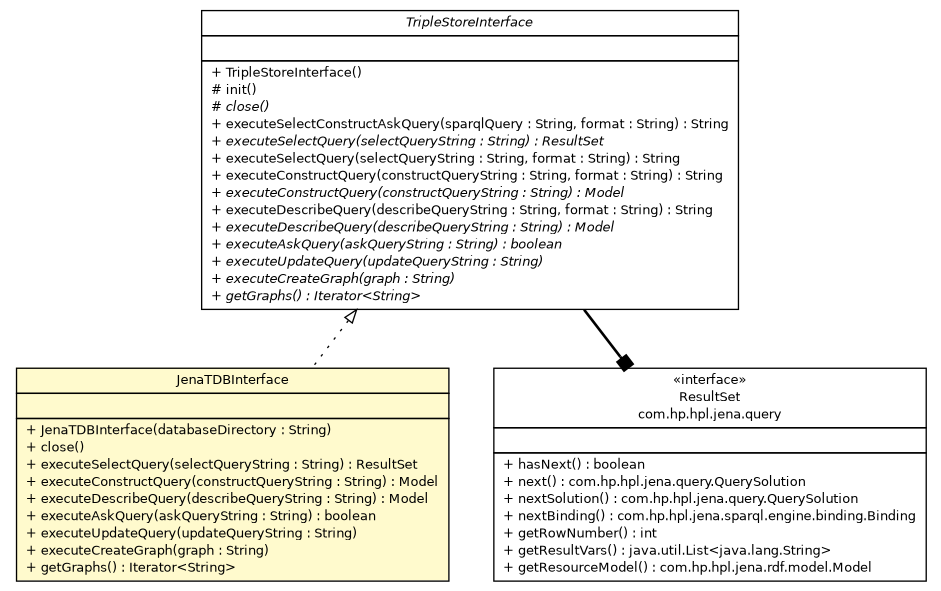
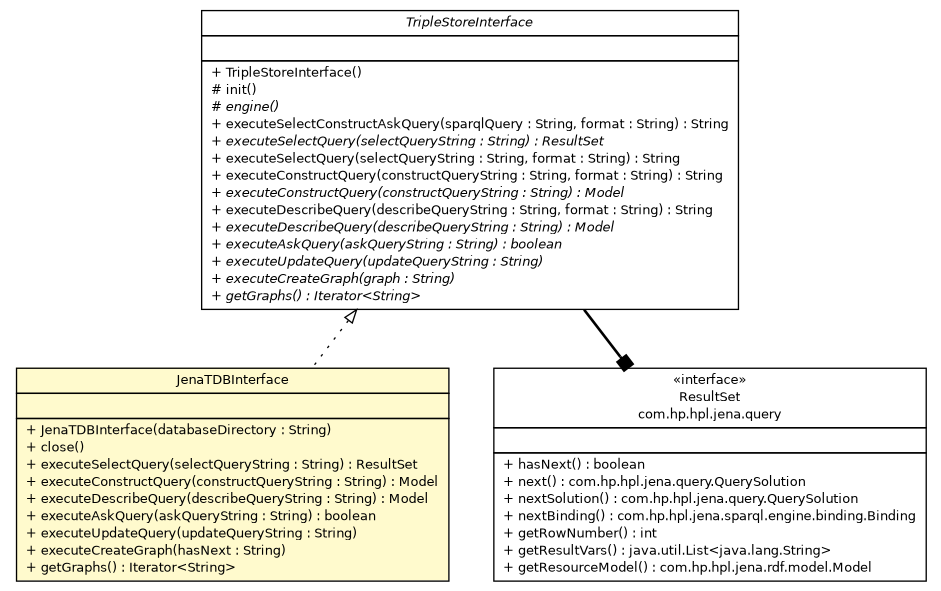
(241, 107) -> (245, 107)
(147, 551) -> (156, 551)
